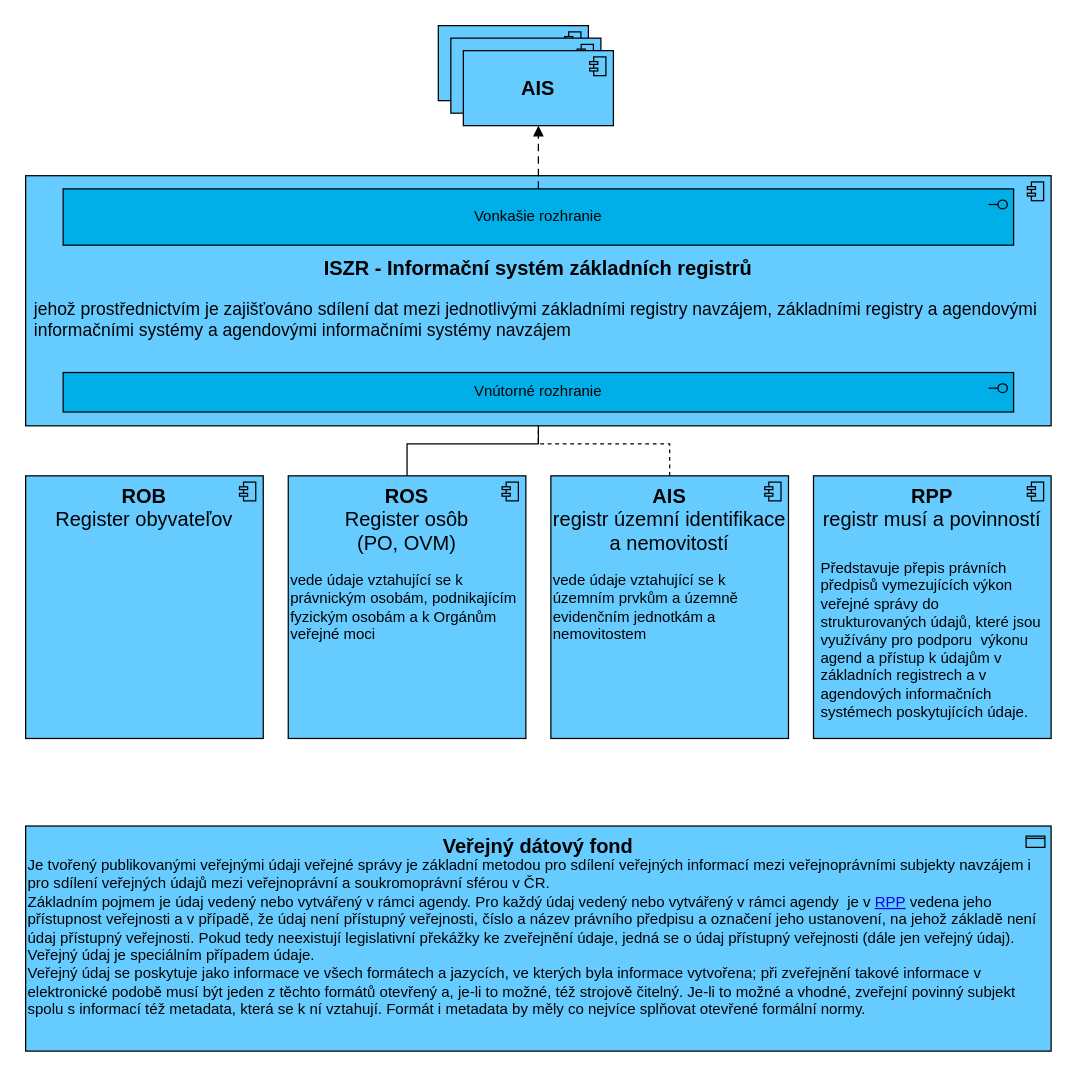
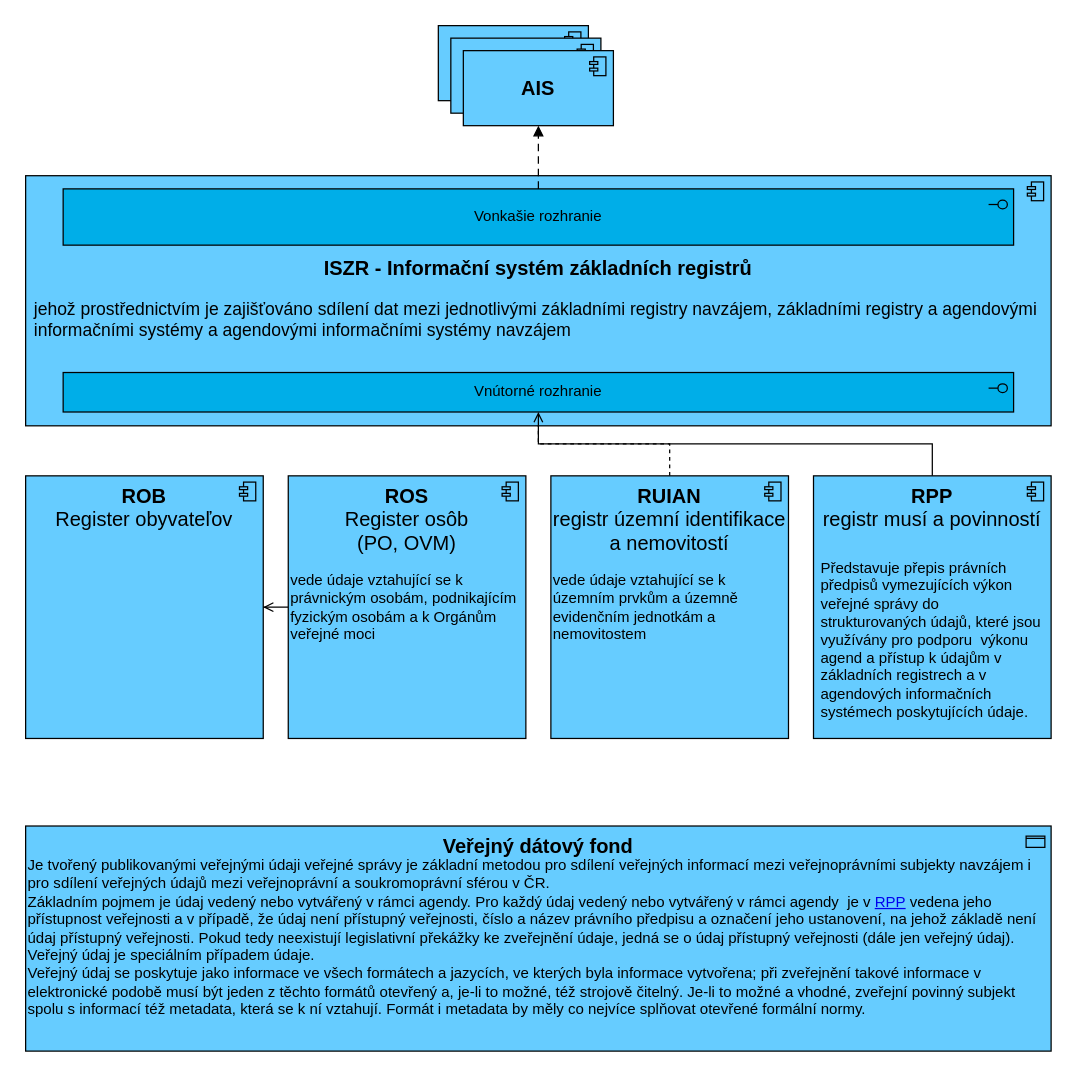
(456, 444) -> (274, 607)
none -> (818, 444)
(669, 511) -> (669, 511)
